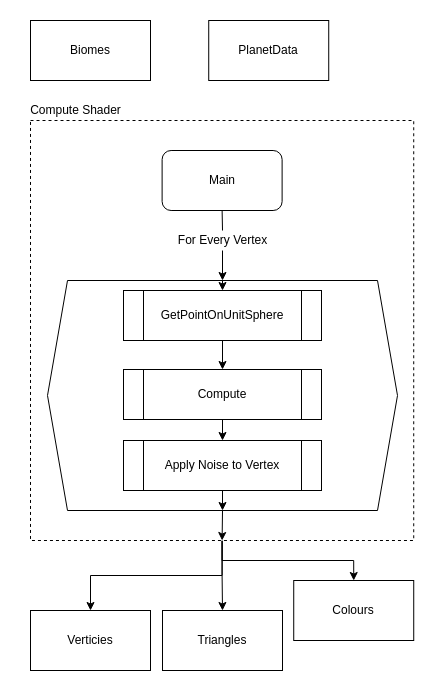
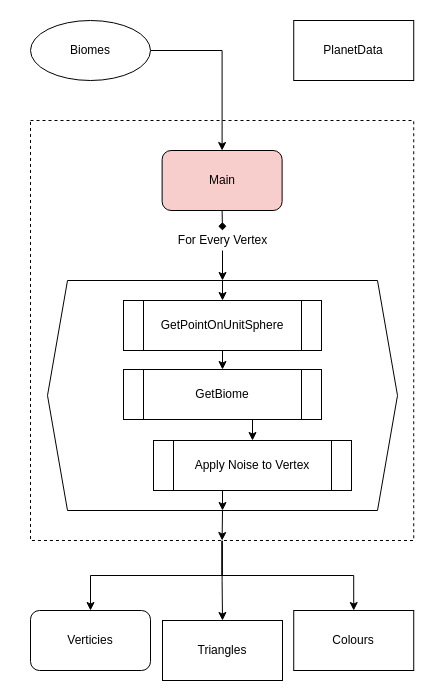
(91, 51) -> (91, 51)
(269, 51) -> (354, 51)
none -> (222, 62)
(76, 111) -> none
(222, 181) -> (222, 181)
(222, 226) -> (222, 222)
(223, 316) -> (223, 326)
(223, 395) -> (223, 395)
(223, 466) -> (253, 466)
(354, 611) -> (354, 641)
(91, 641) -> (91, 641)
(223, 641) -> (223, 651)
